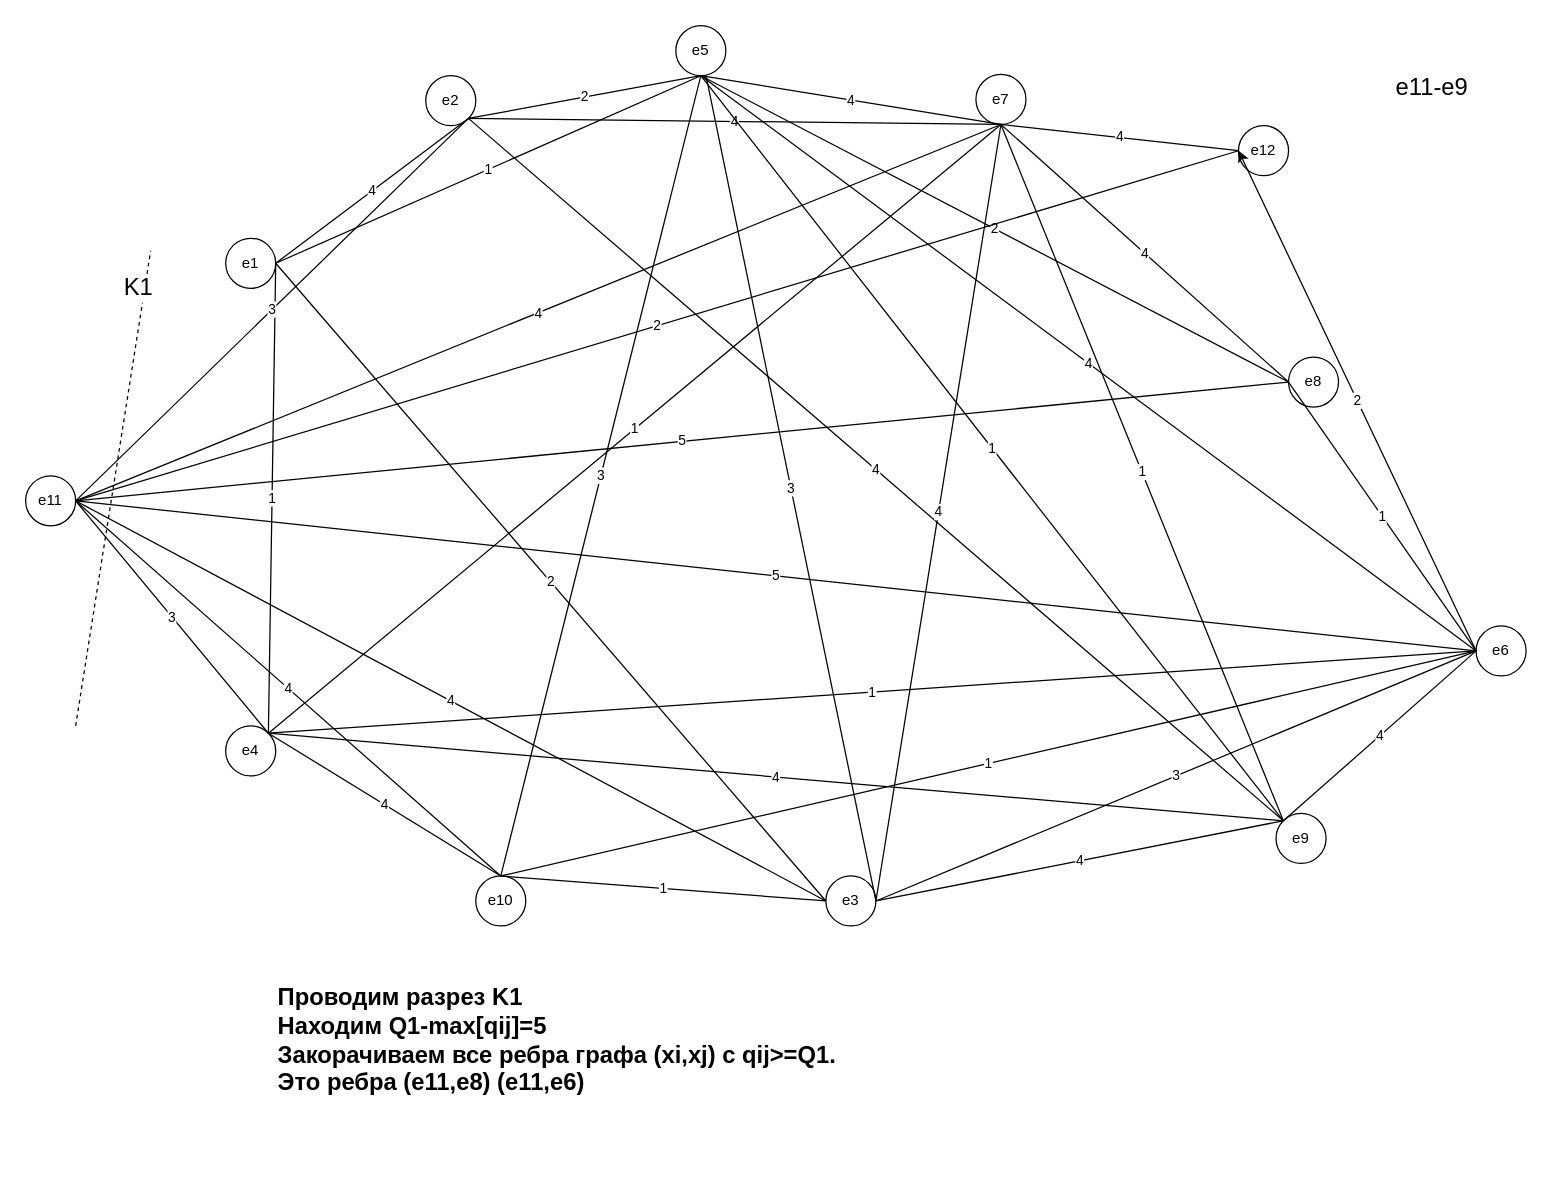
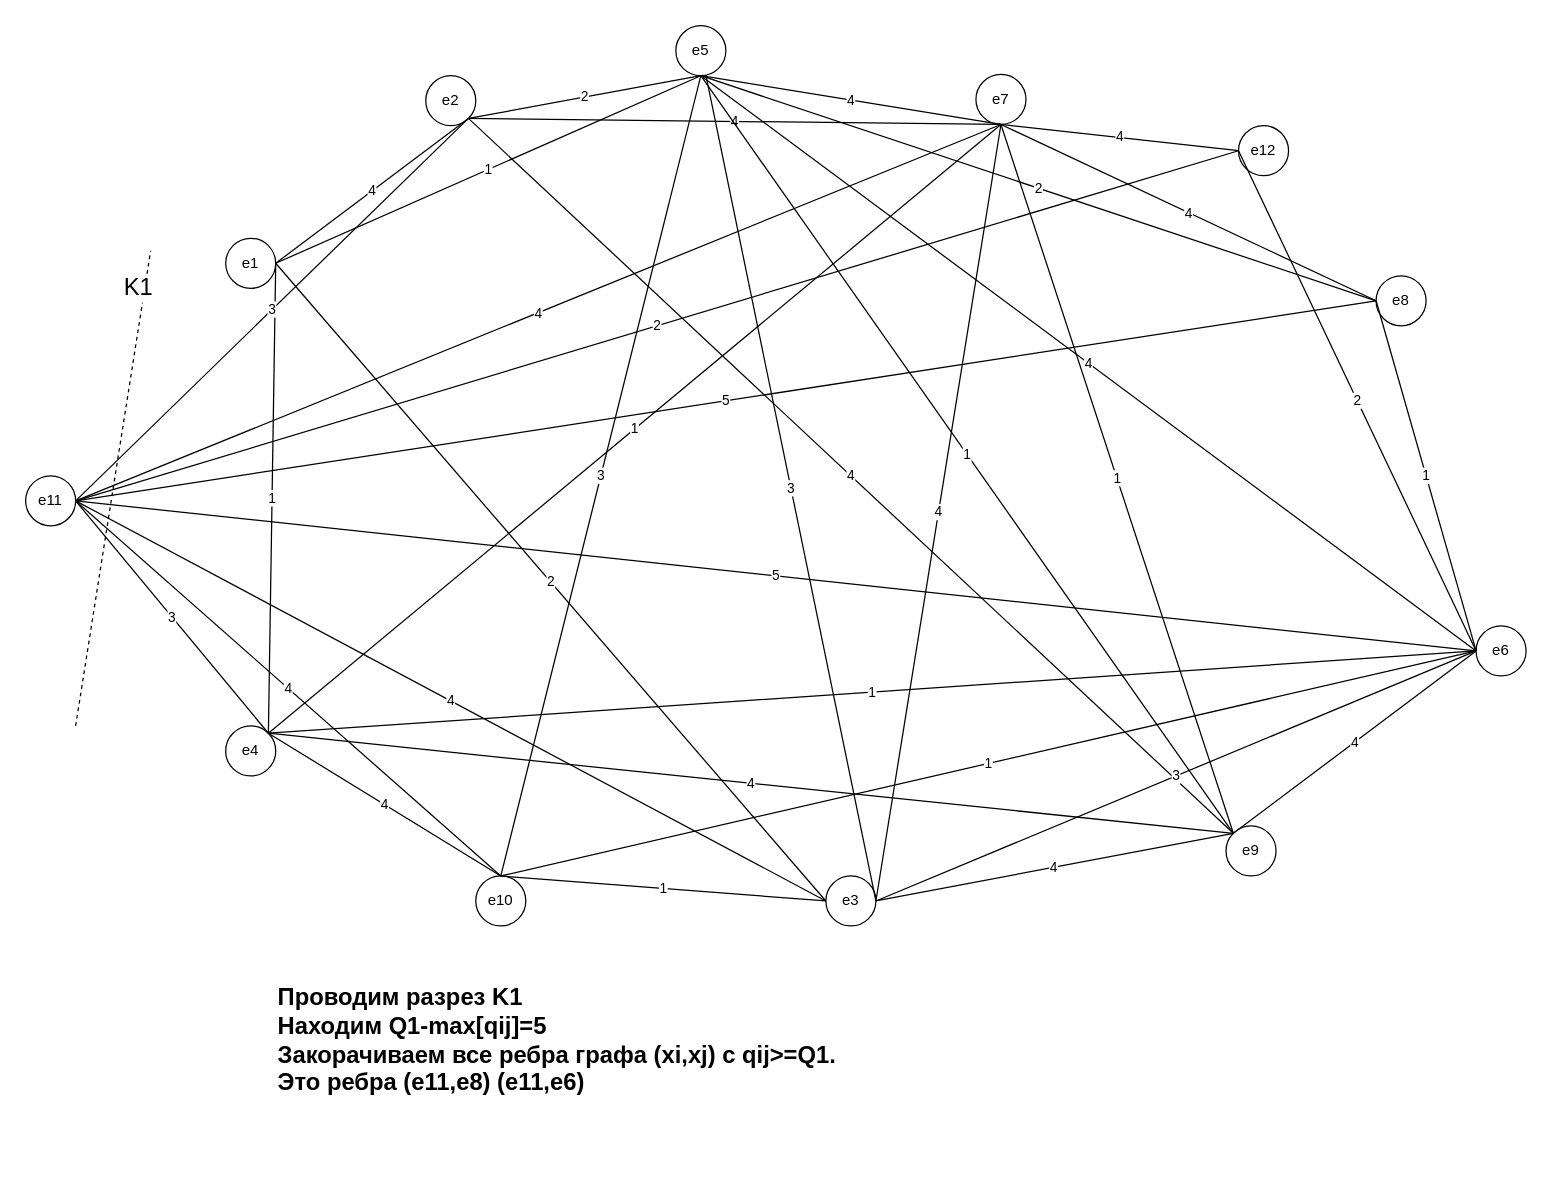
(1432, 88) -> none
(1242, 159) -> (1241, 156)
(1313, 382) -> (1401, 301)
(1301, 838) -> (1251, 851)
